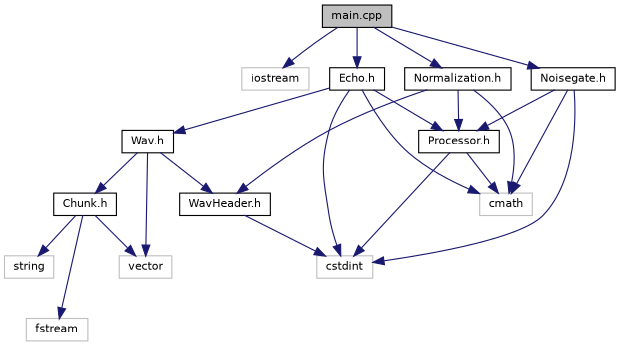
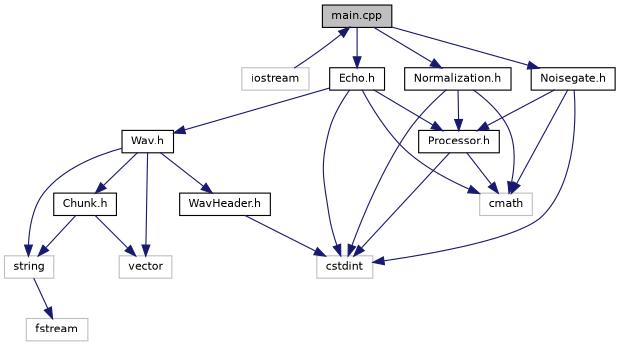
(315, 43) -> (318, 52)
(341, 124) -> (390, 161)
none -> (56, 180)
(72, 261) -> (41, 293)
